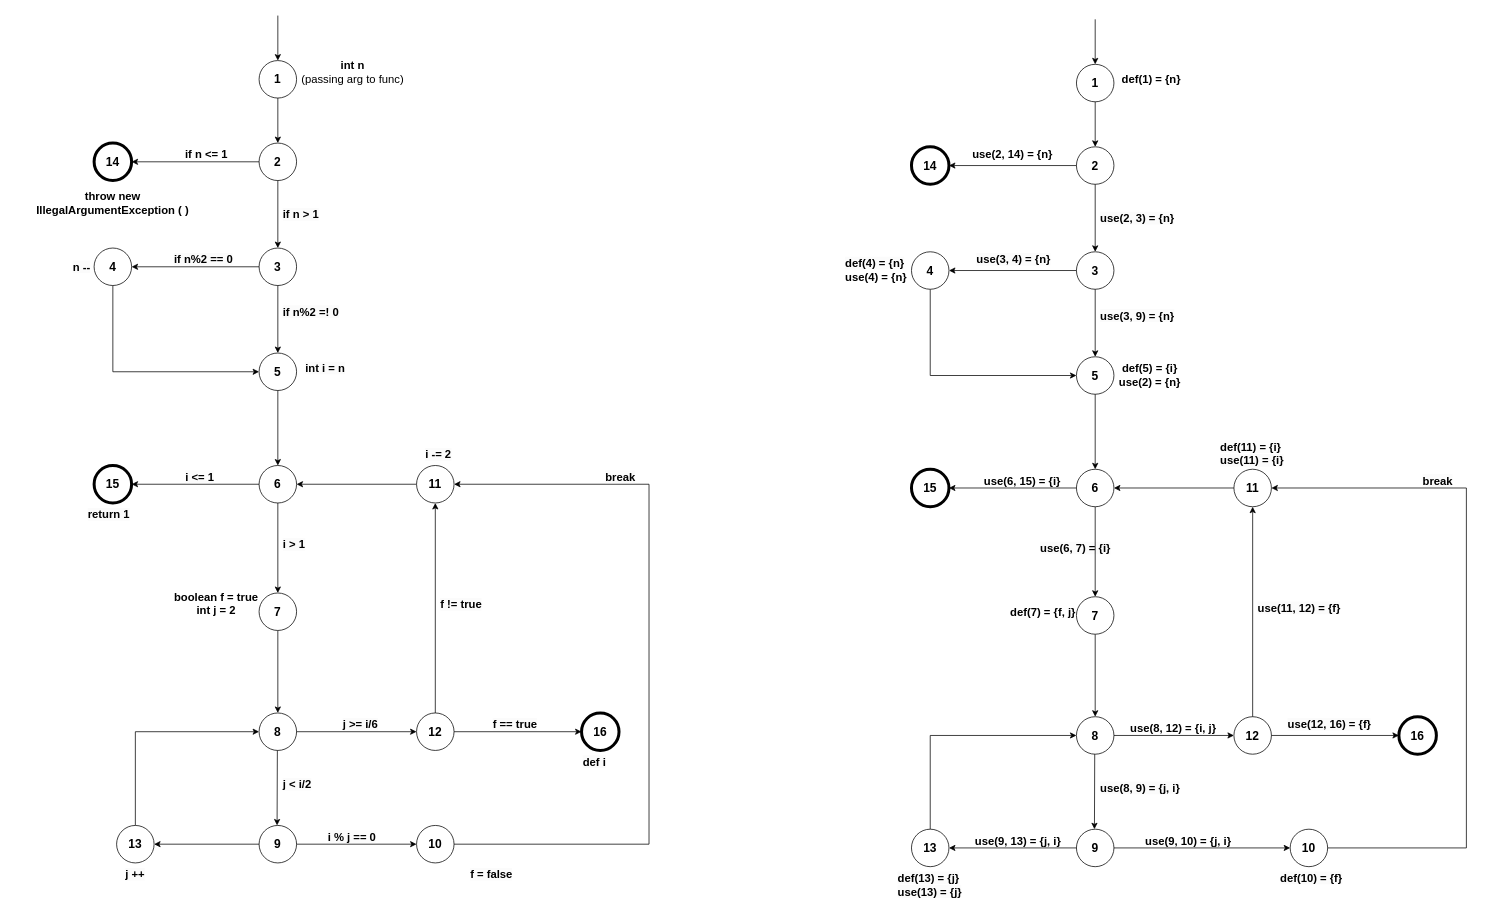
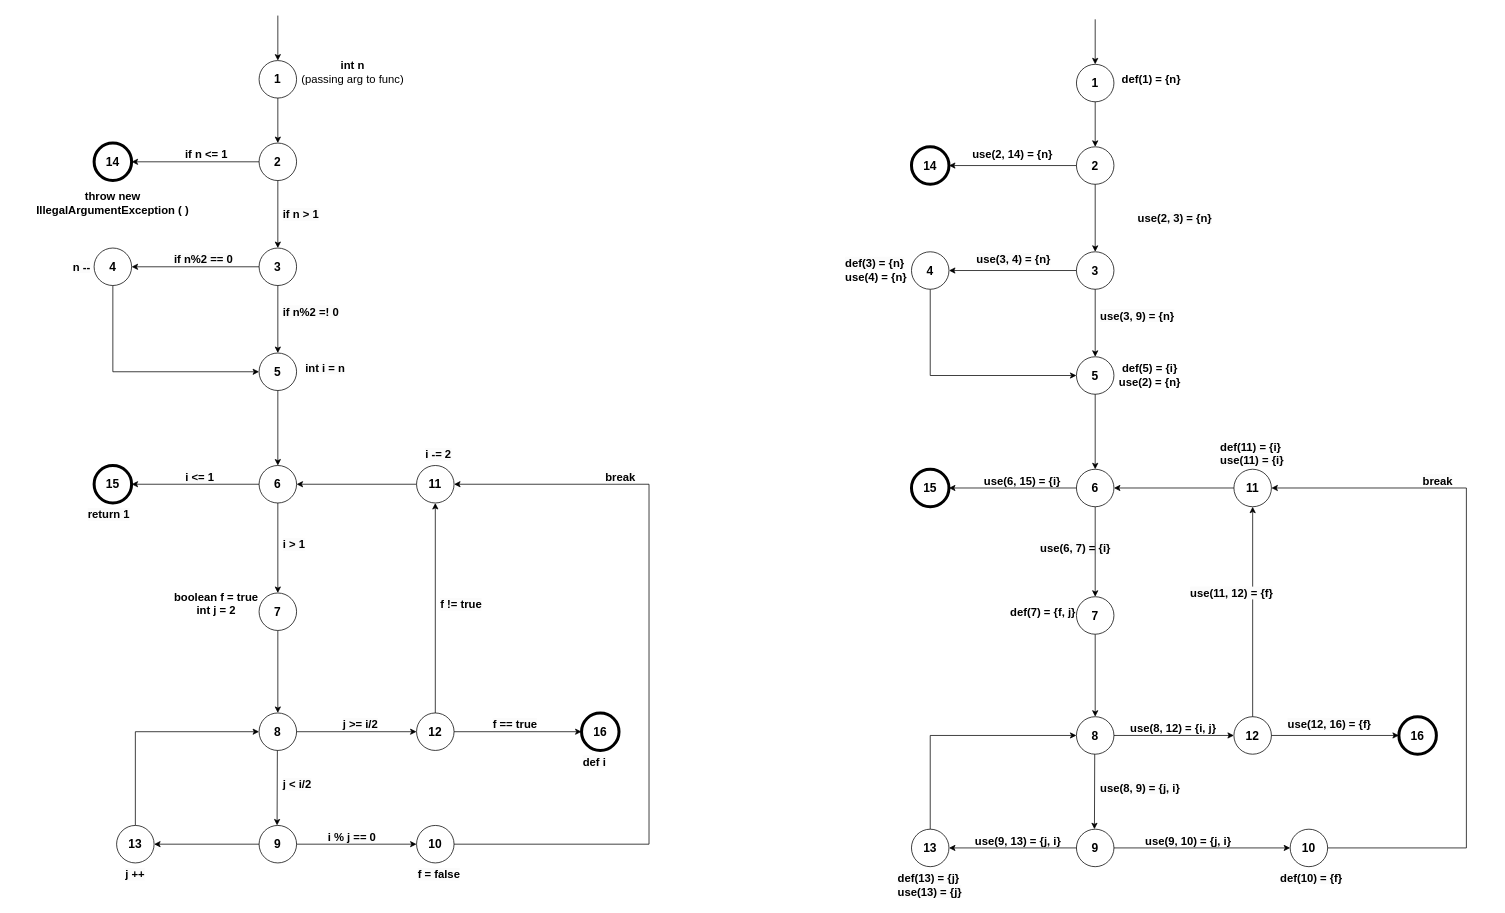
(1144, 222) -> (1182, 222)
(874, 268) -> (874, 268)
(1302, 612) -> (1234, 597)
(360, 724) -> (360, 724)
(503, 878) -> (450, 878)
